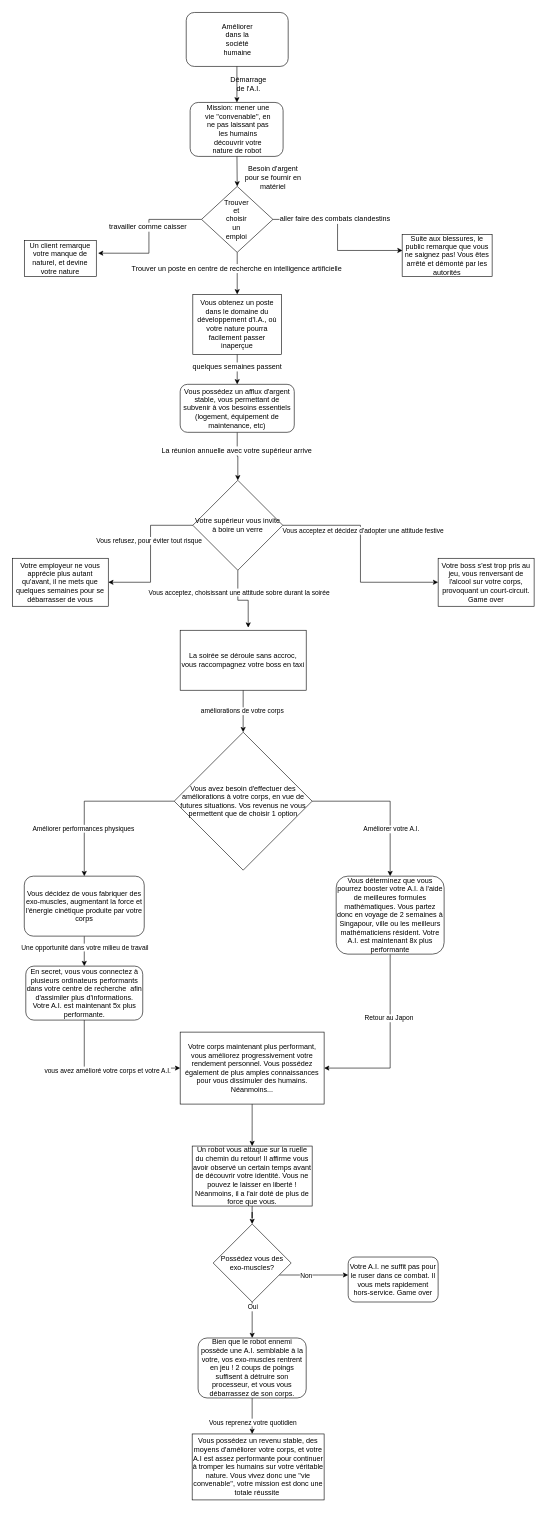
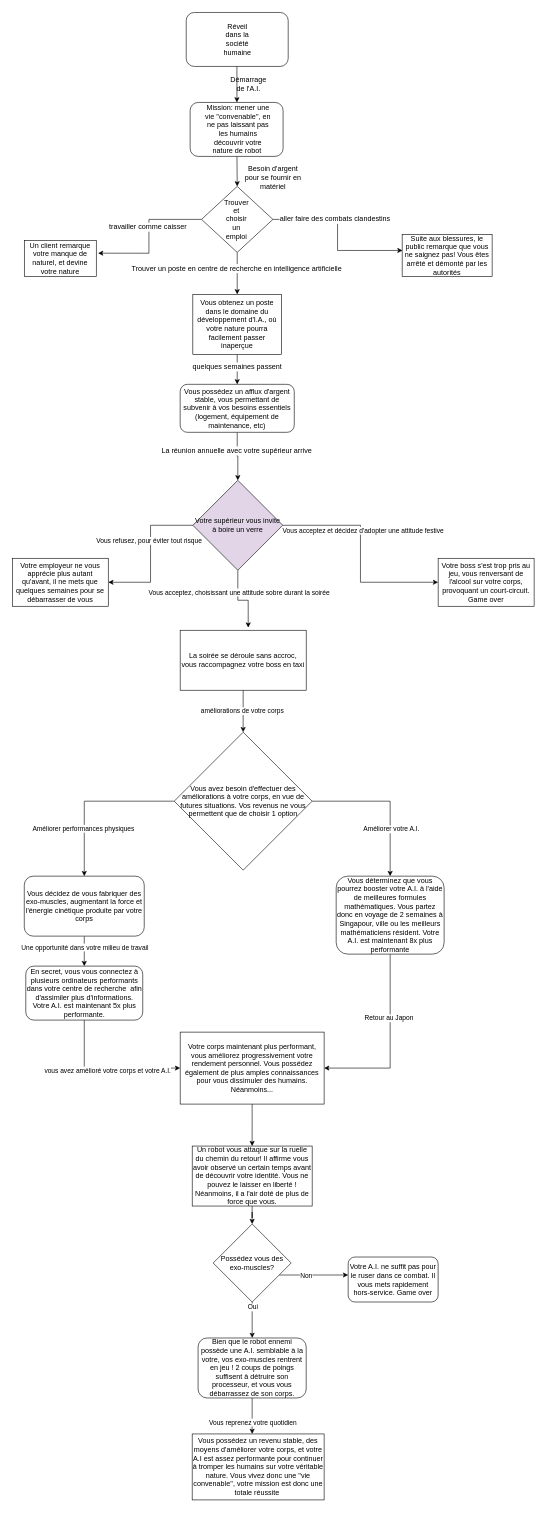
(238, 39) -> (238, 39)
(238, 525) -> (238, 525)
